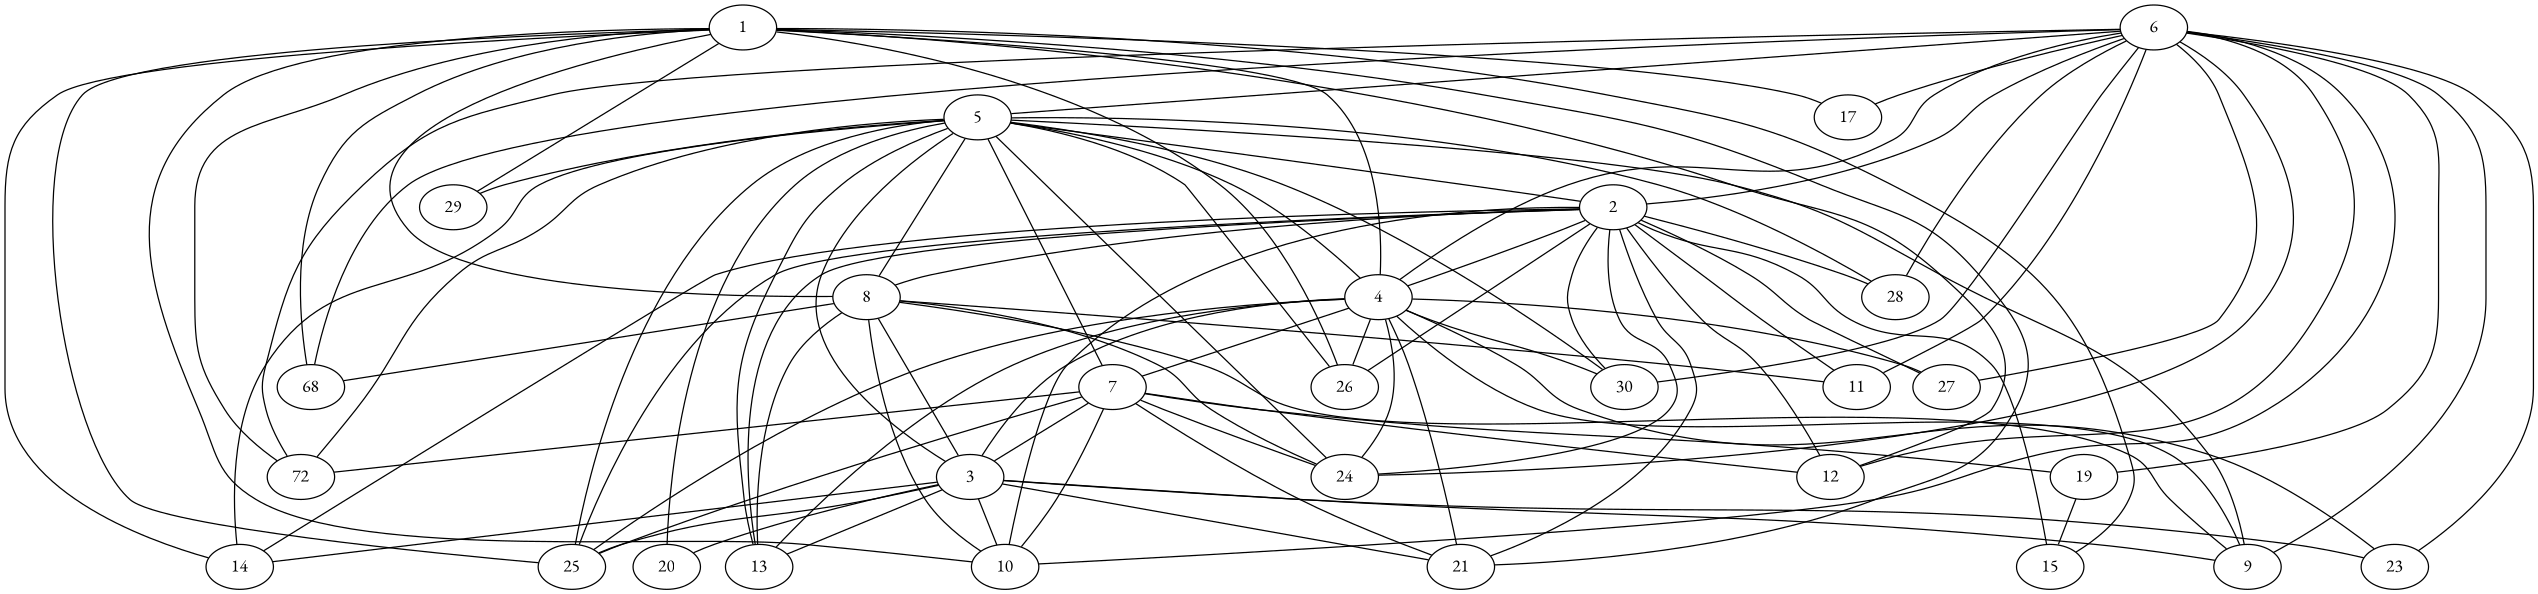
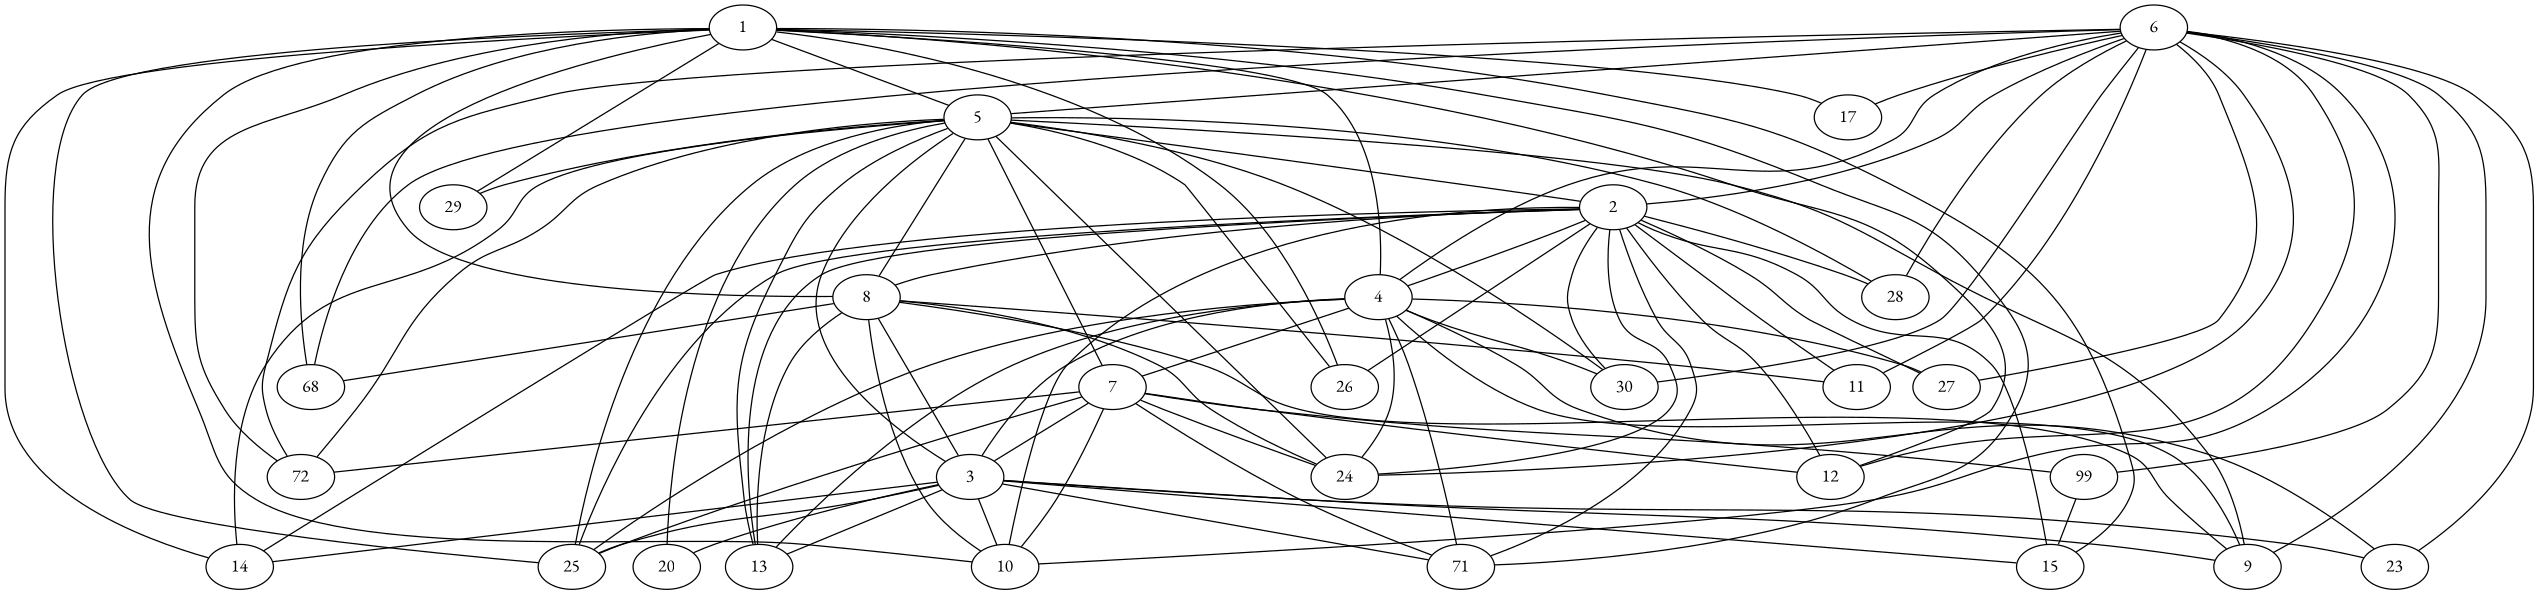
(1235, 186) -> (869, 76)
(1360, 345) -> none
(2084, 477) -> (2084, 477)
none -> (1510, 522)
(1461, 567) -> (1461, 567)
